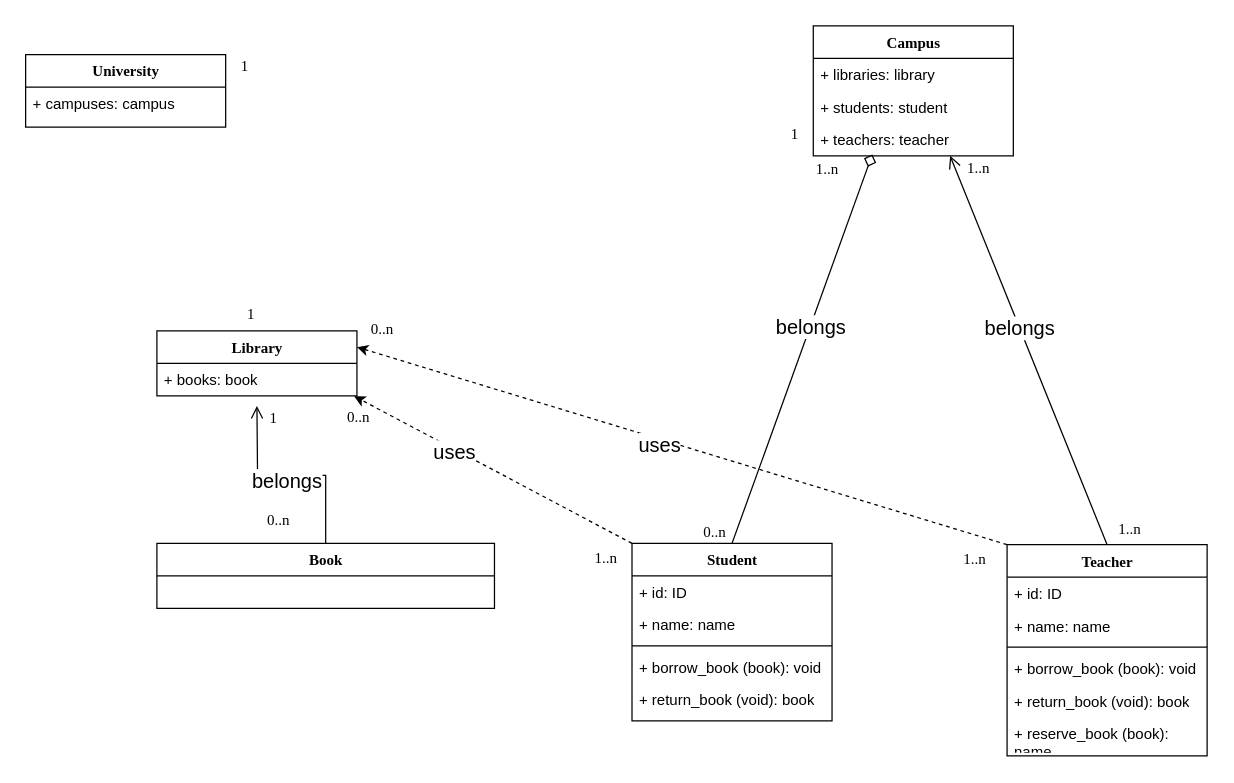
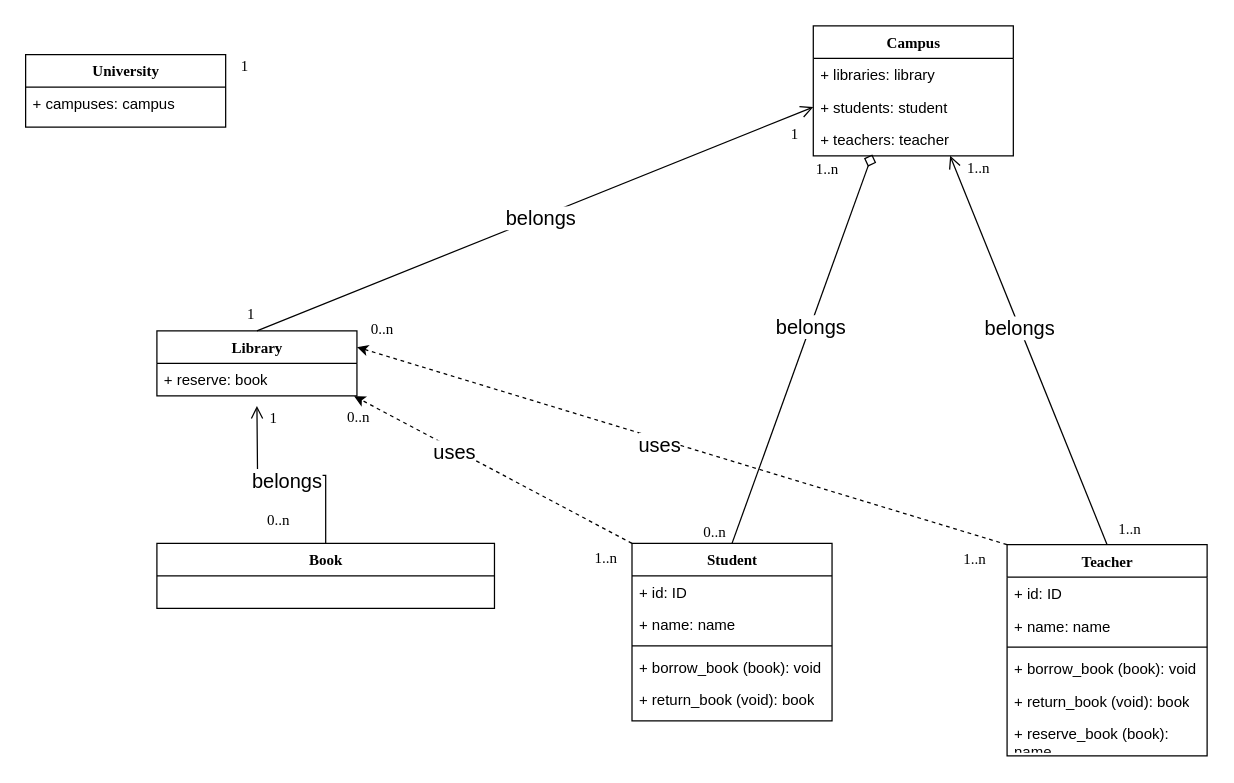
none -> (385, 279)
(213, 381) -> (222, 381)
